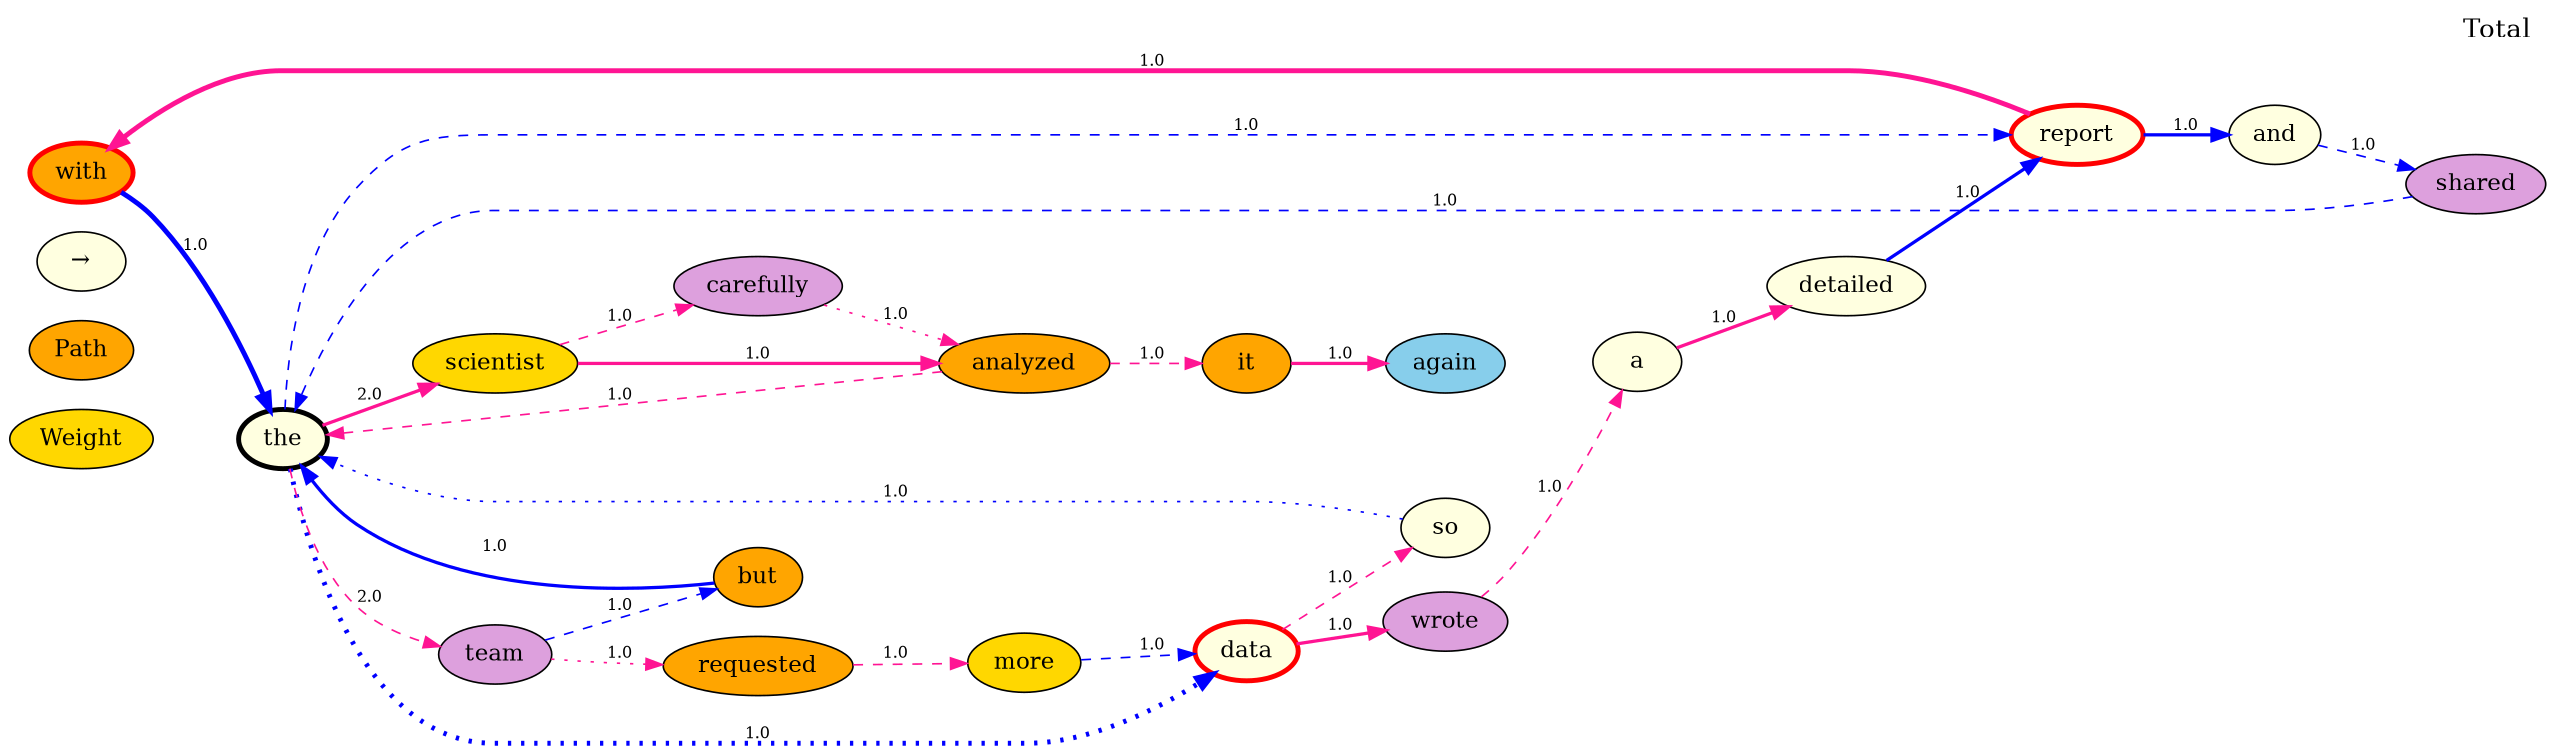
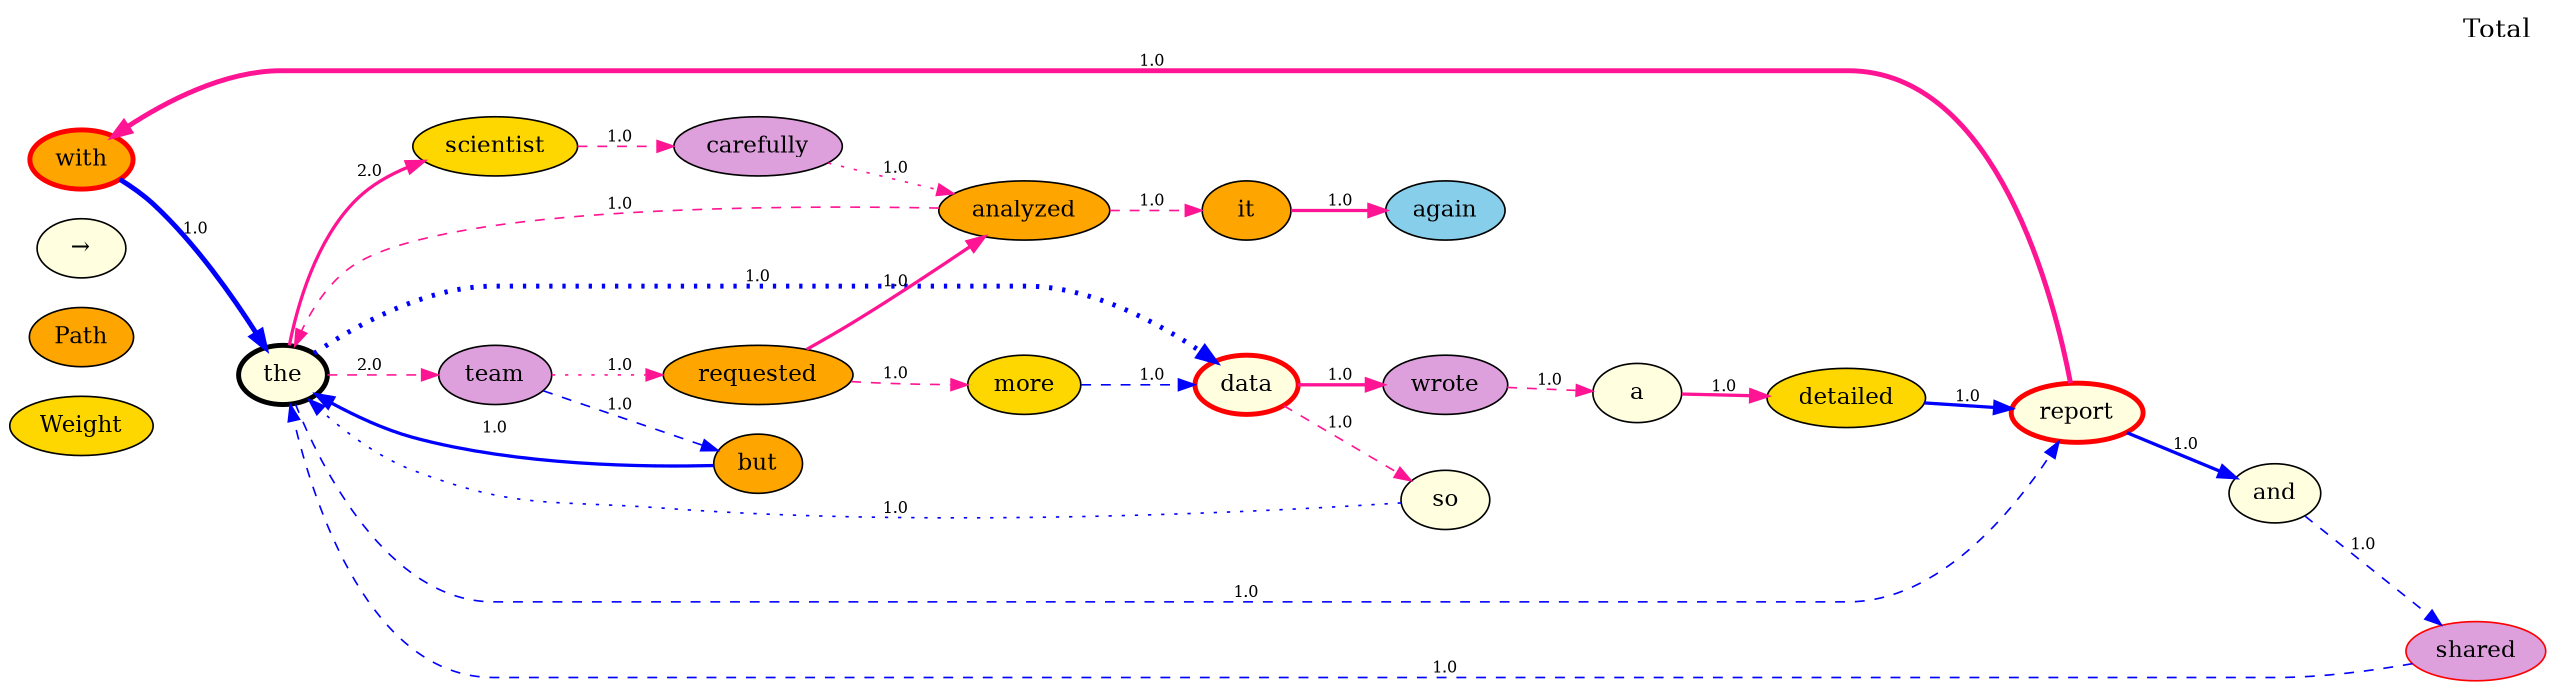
(2476, 184) -> (2476, 651)
(1846, 286) -> (1846, 398)
(750, 363) -> (890, 300)
